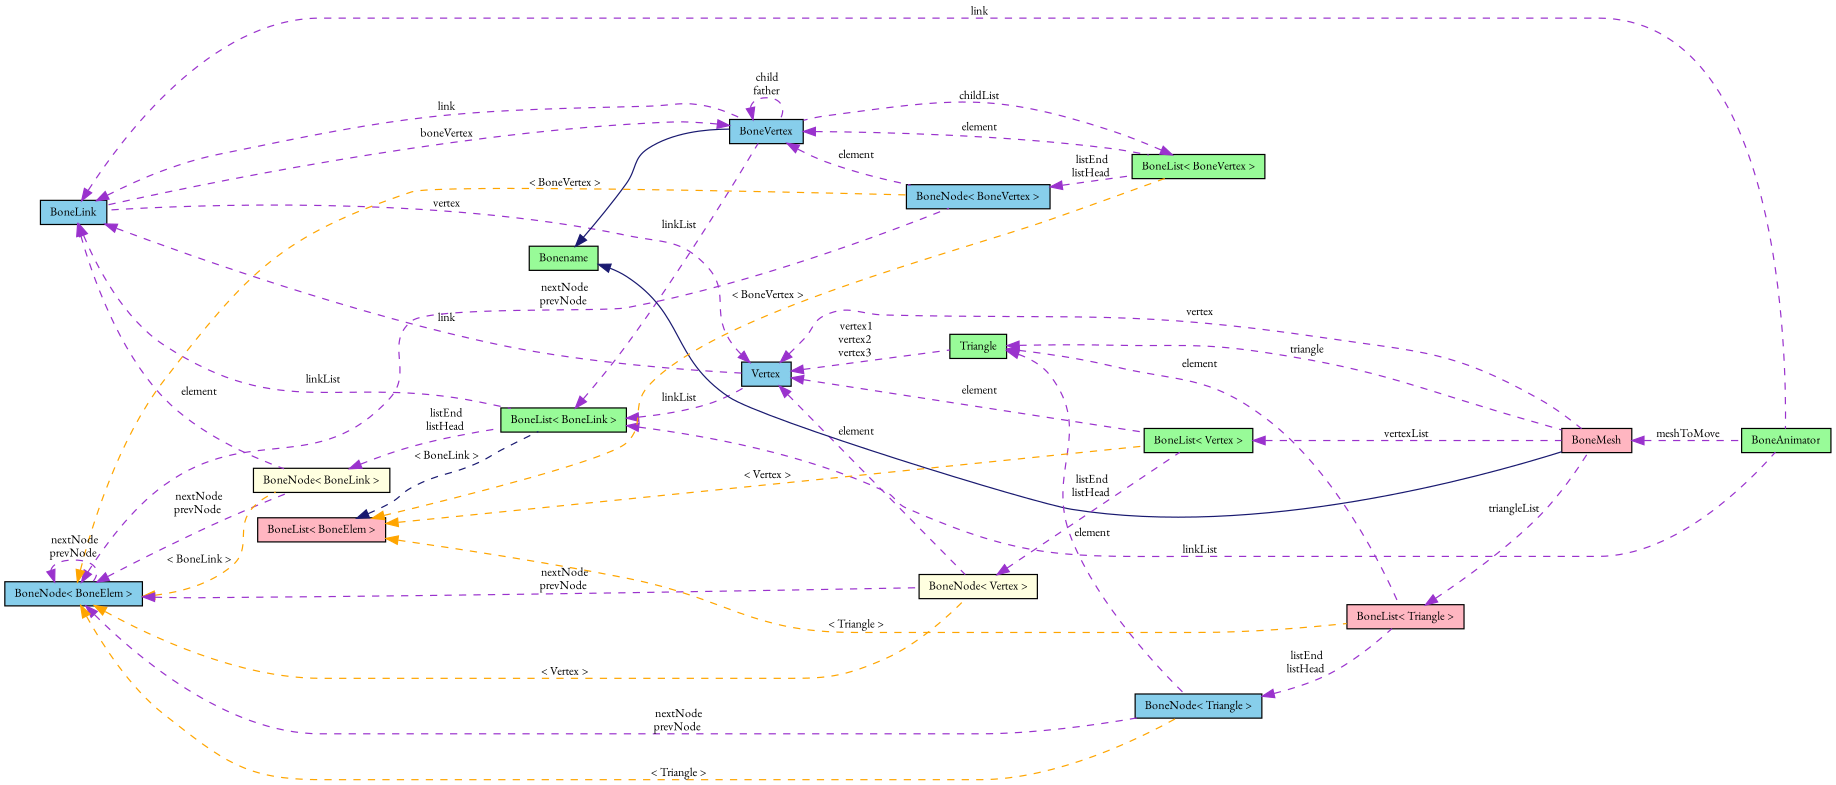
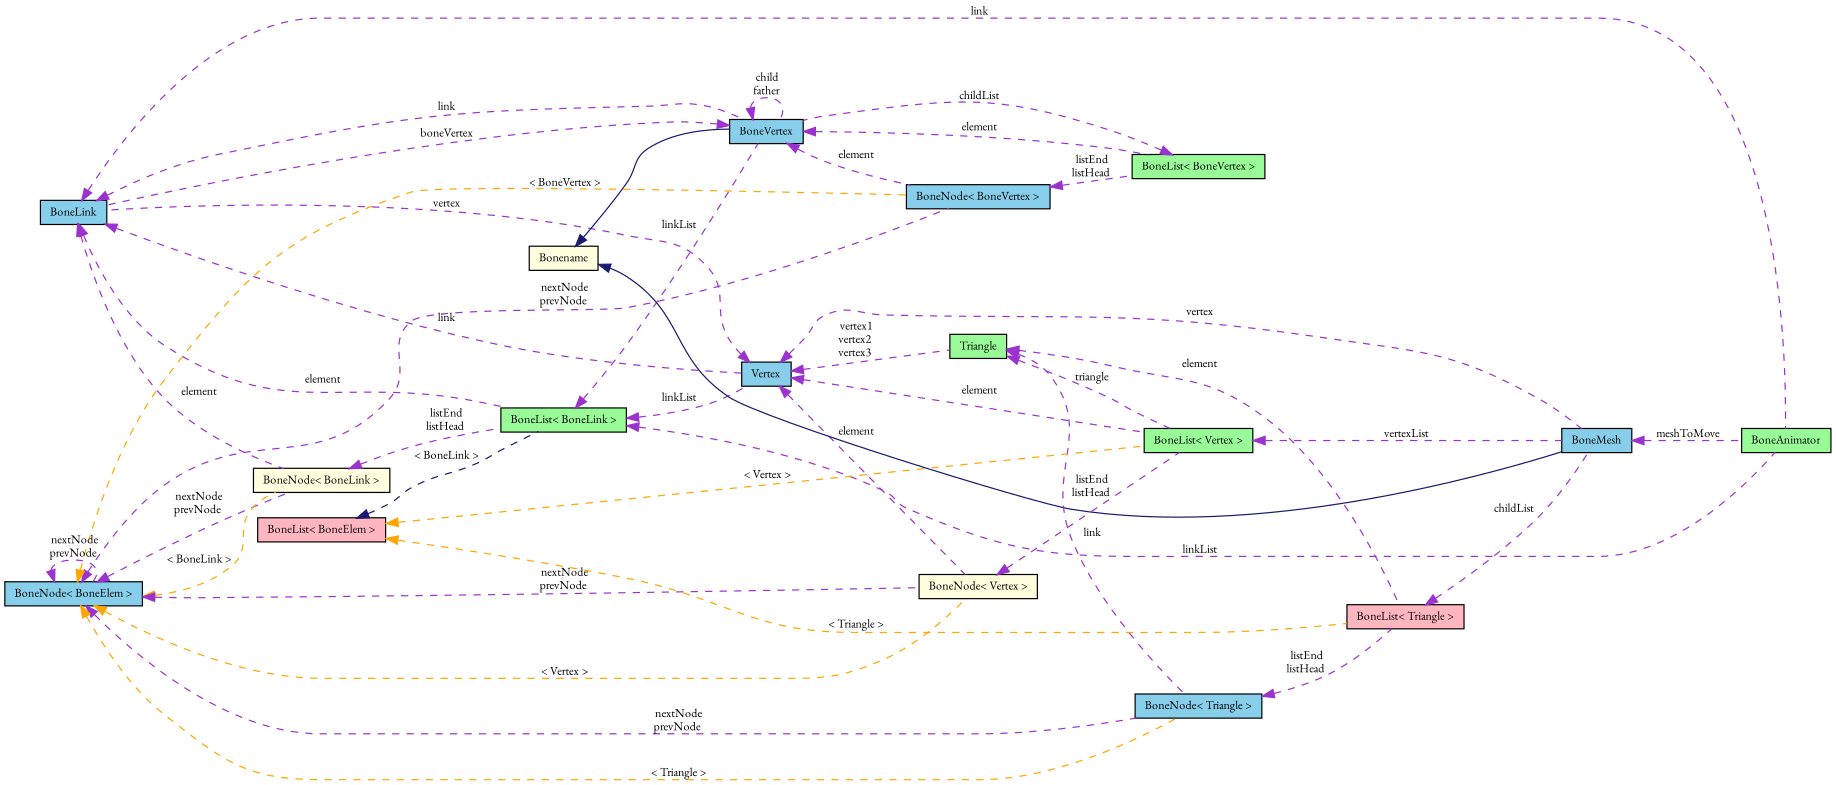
(564, 258) -> (564, 258)
(752, 323) -> none
(1295, 357) -> (1096, 392)
(322, 380) -> (322, 380)
(1597, 441) -> (1597, 441)
(1513, 509) -> (1513, 509)
(1091, 533) -> (1091, 533)
